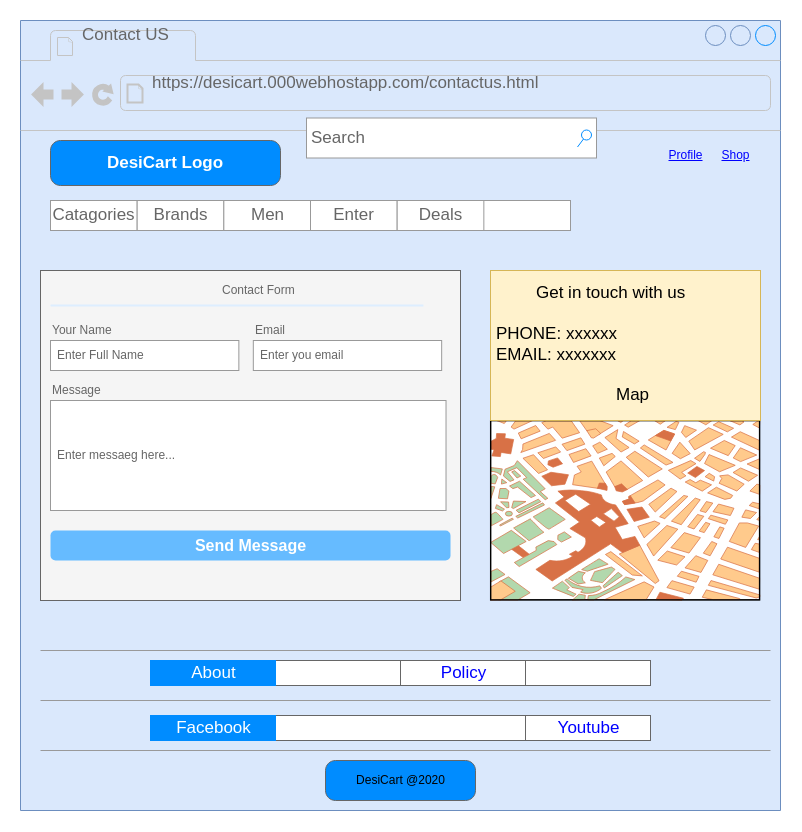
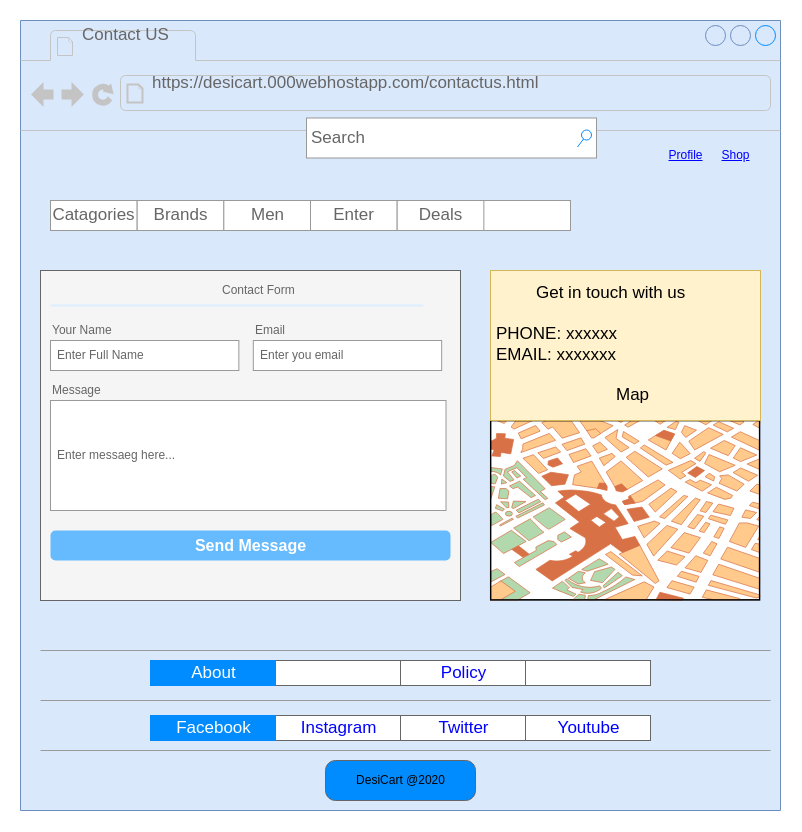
(166, 163) -> none
none -> (338, 728)
none -> (463, 728)
